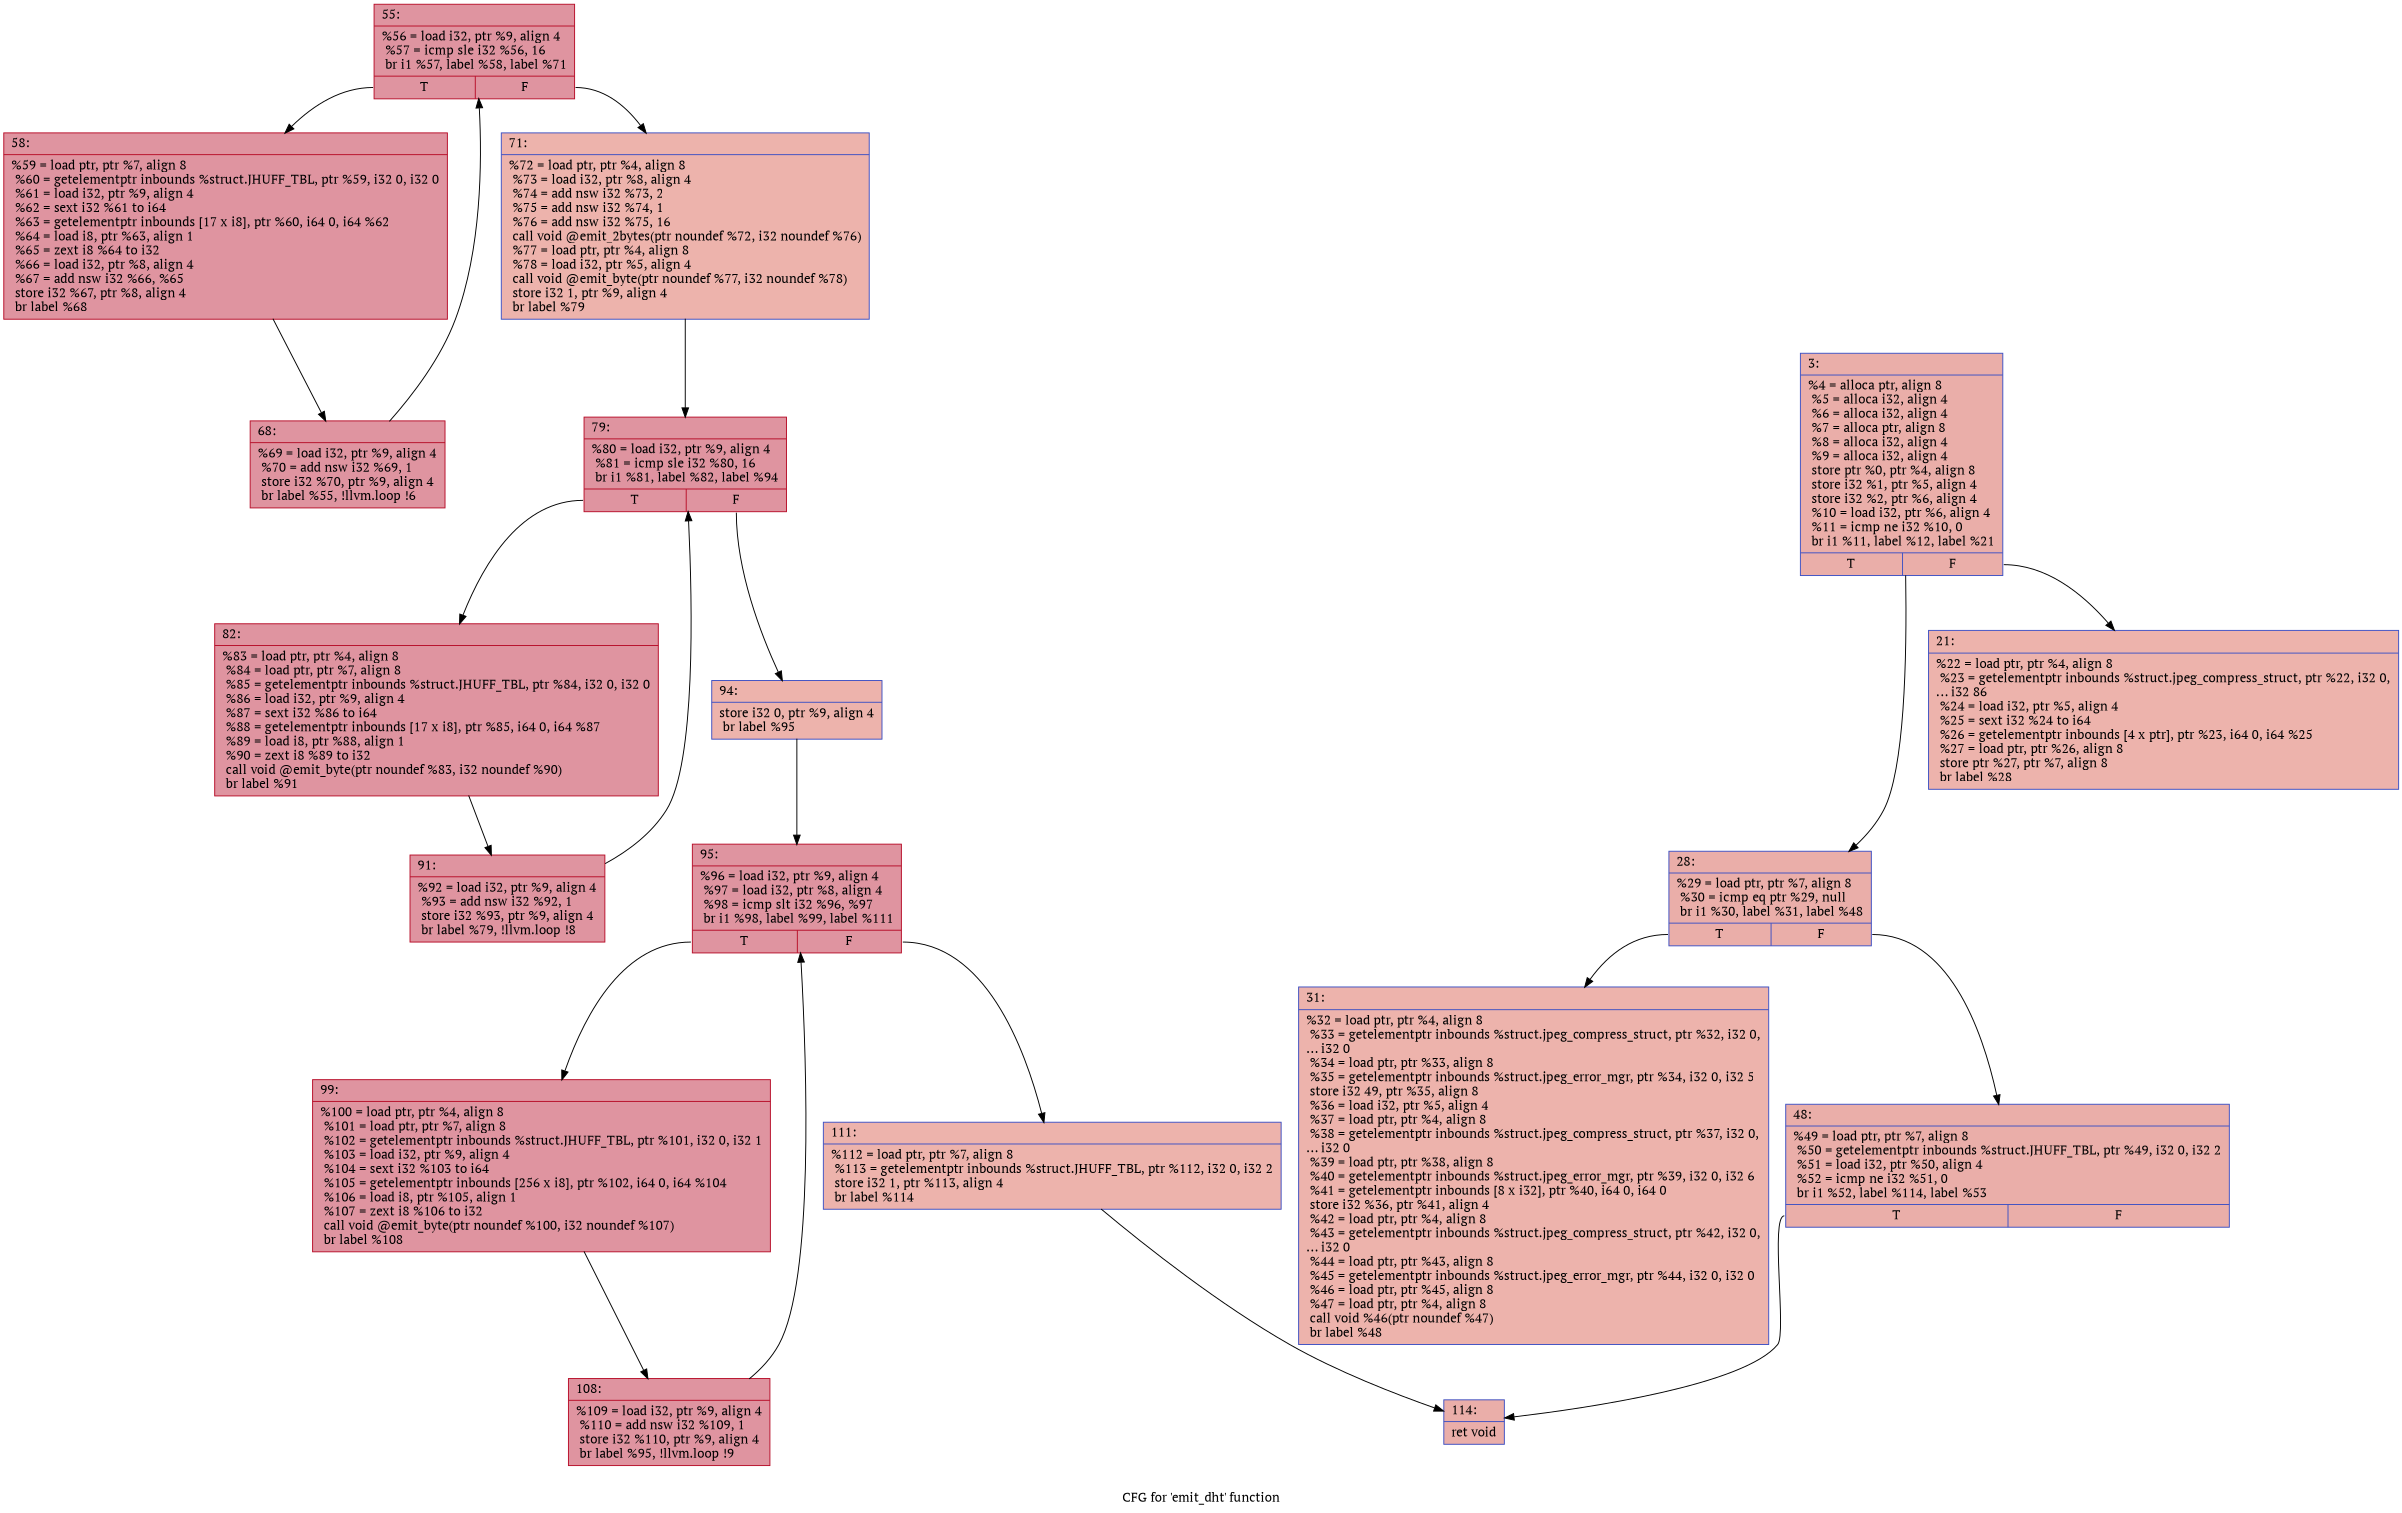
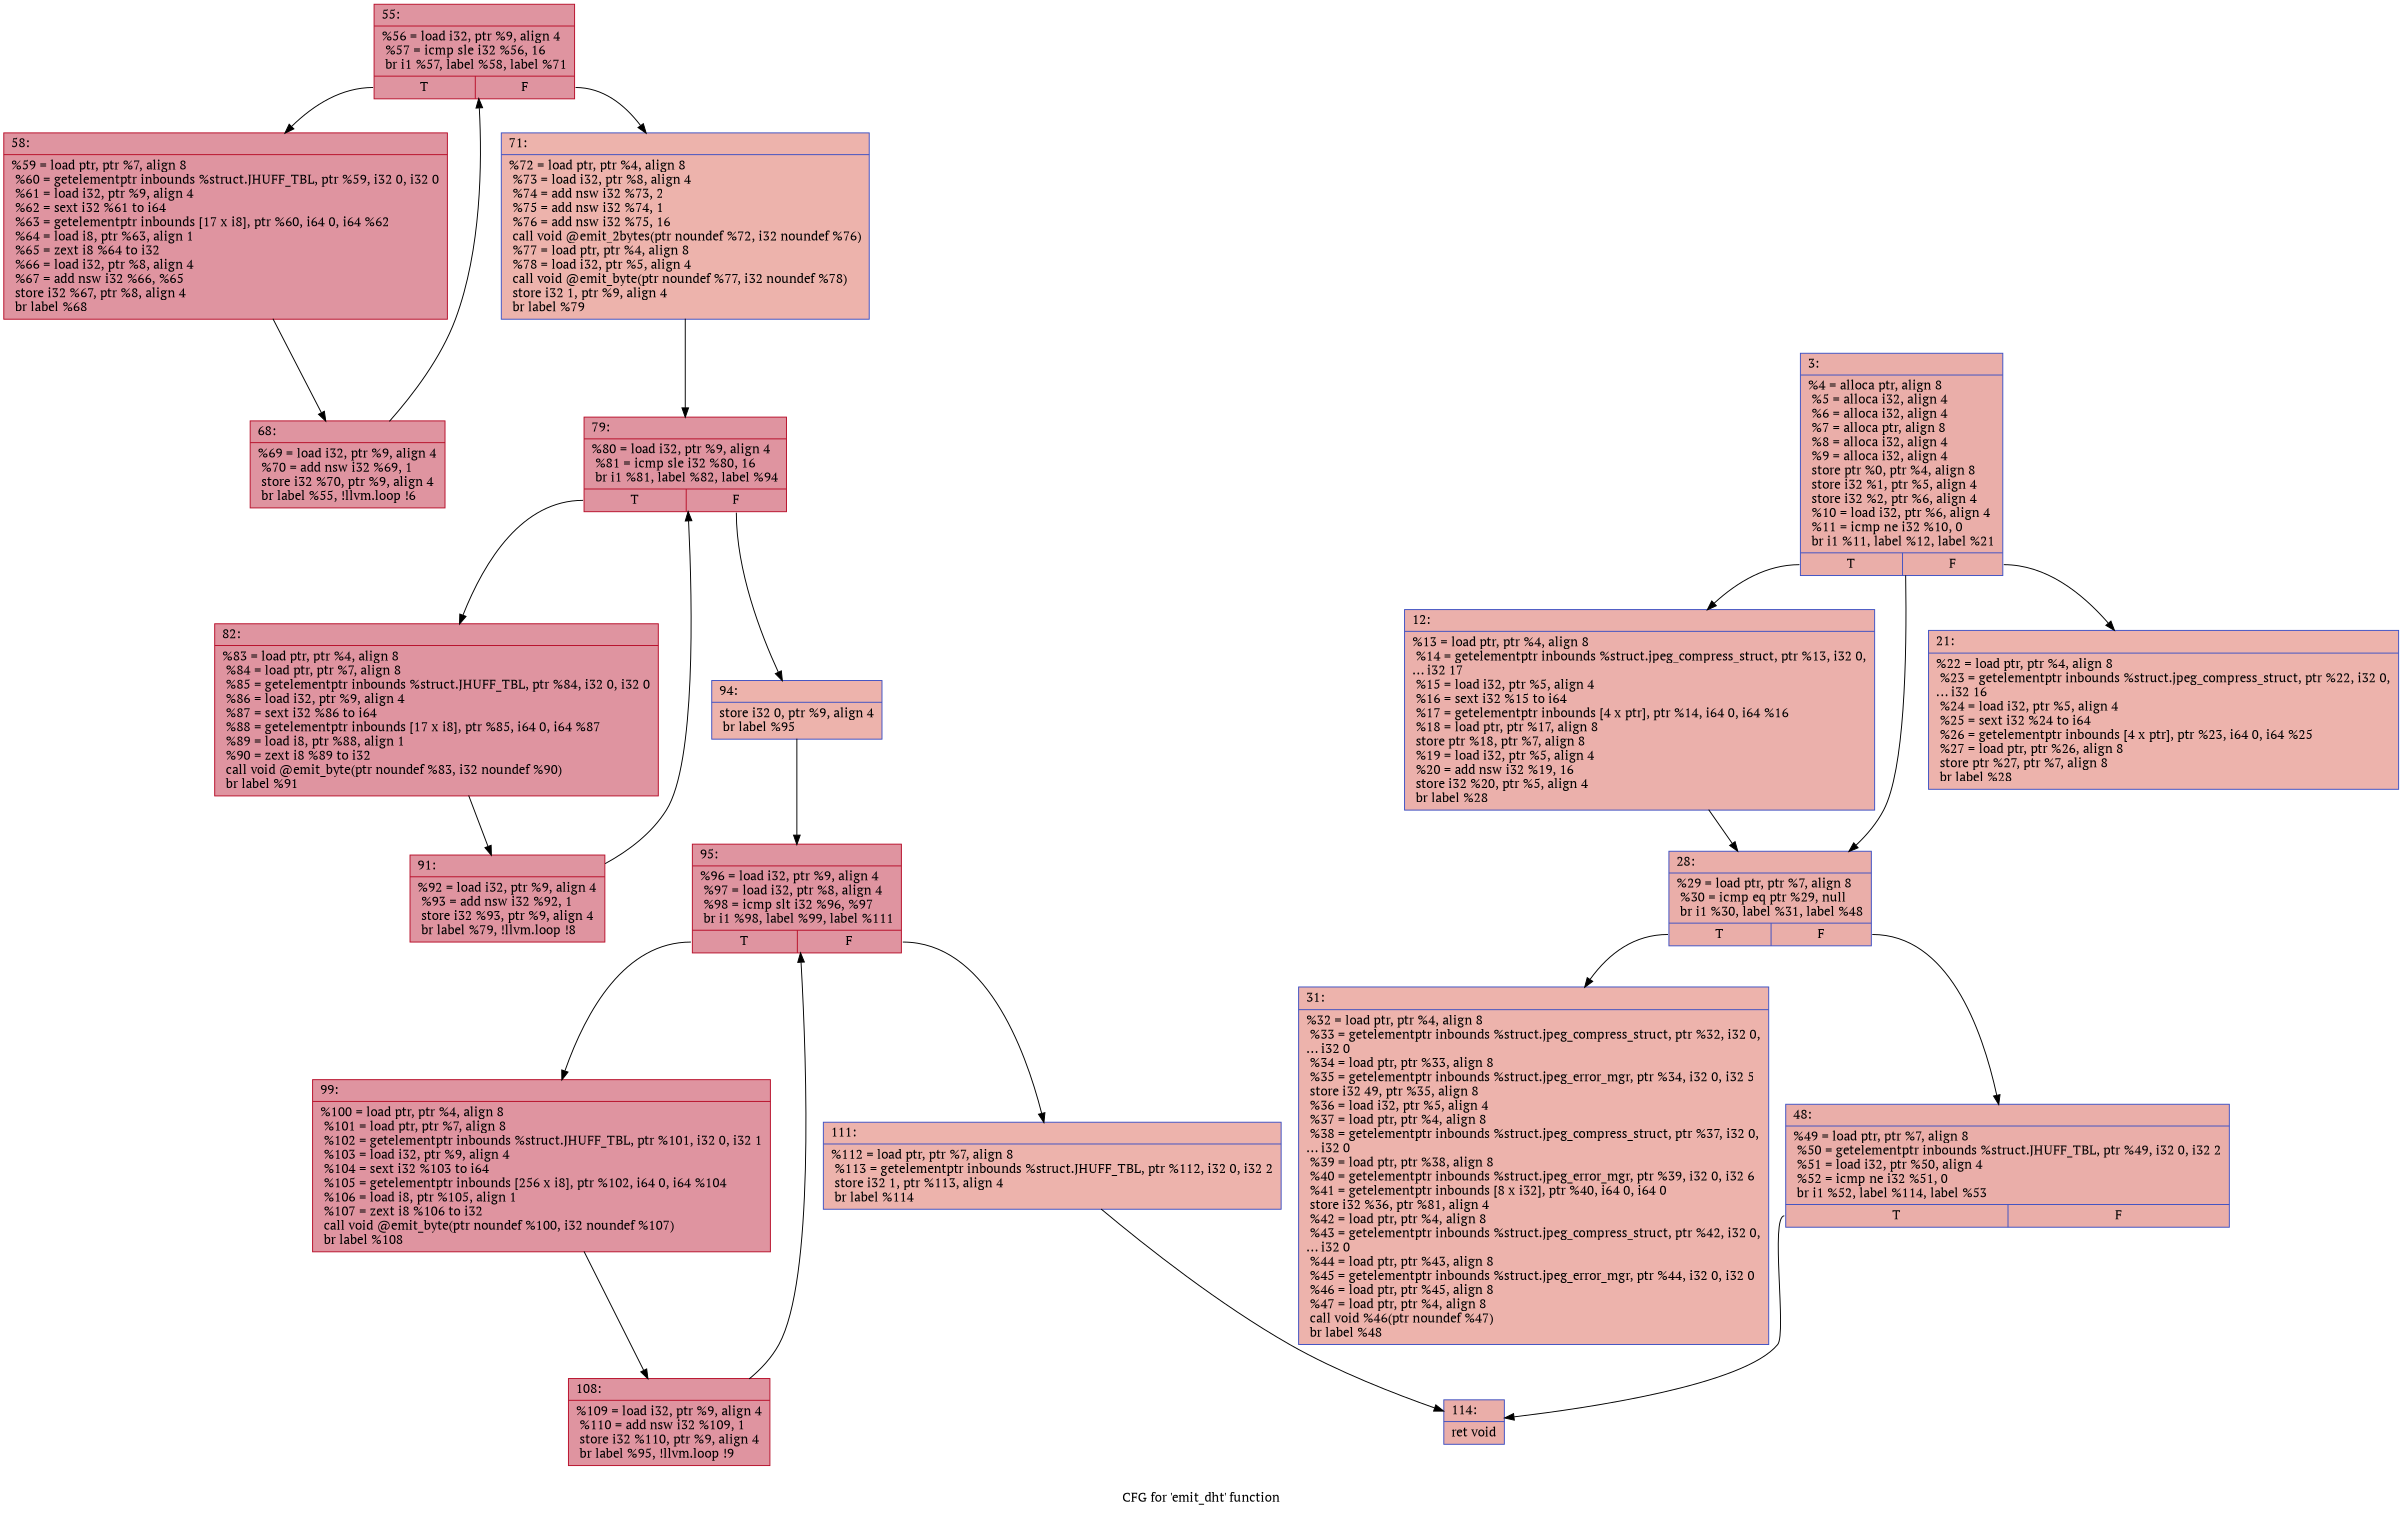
(1962, 692) -> (1962, 692)
none -> (1640, 710)
(1398, 1205) -> (1398, 1205)
